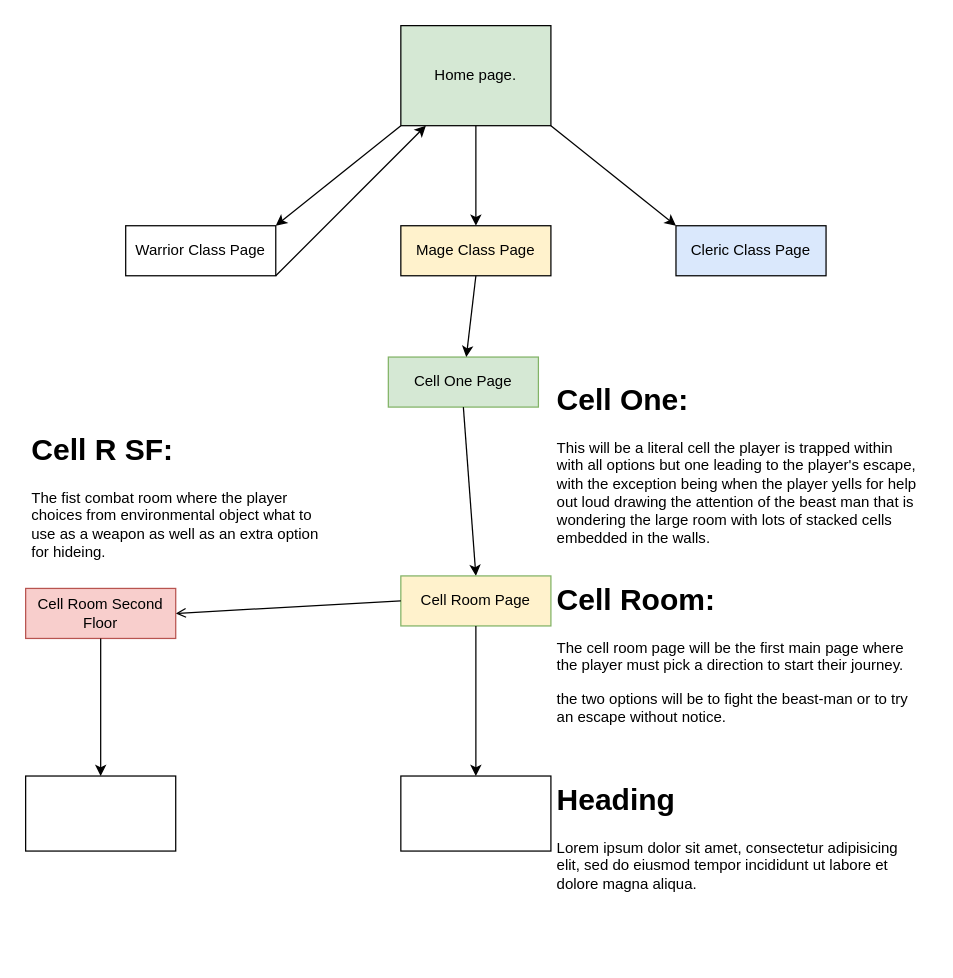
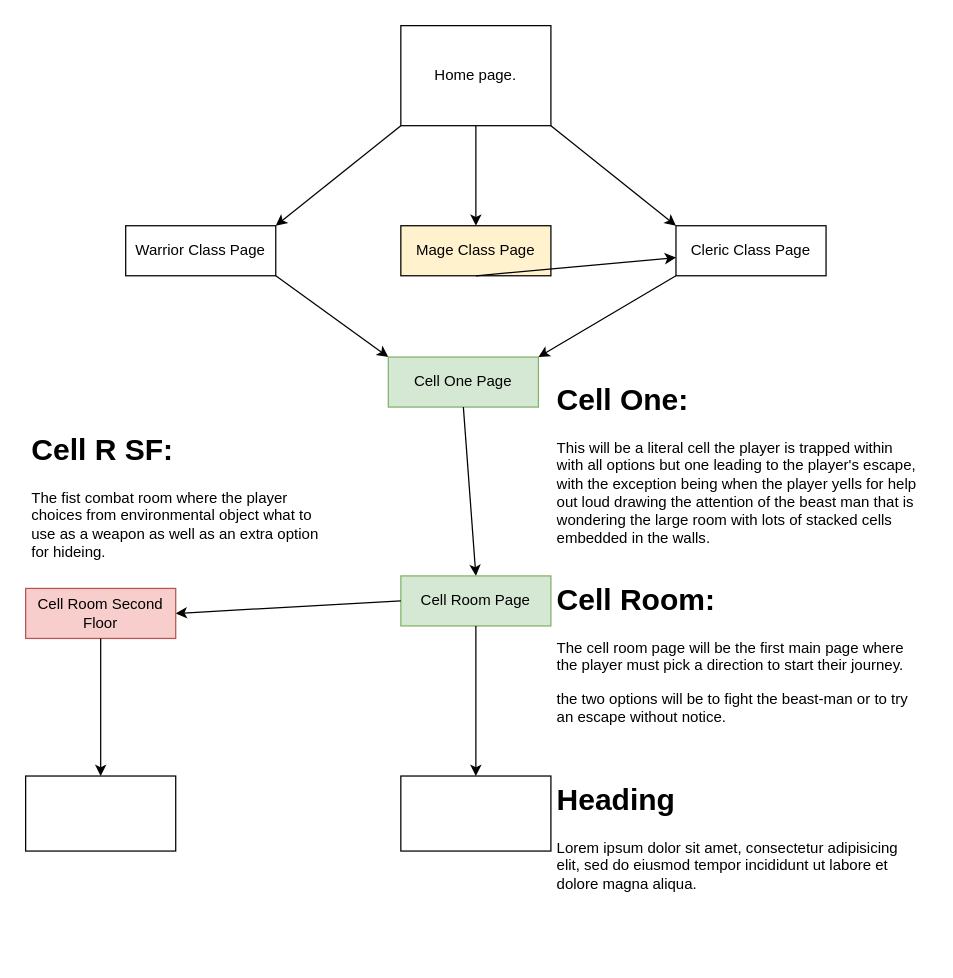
(476, 76) -> (476, 76)
(348, 203) -> (329, 314)
(751, 251) -> (751, 251)
(471, 312) -> (572, 267)
none -> (611, 314)
(476, 601) -> (476, 601)
(182, 613) -> (186, 613)
